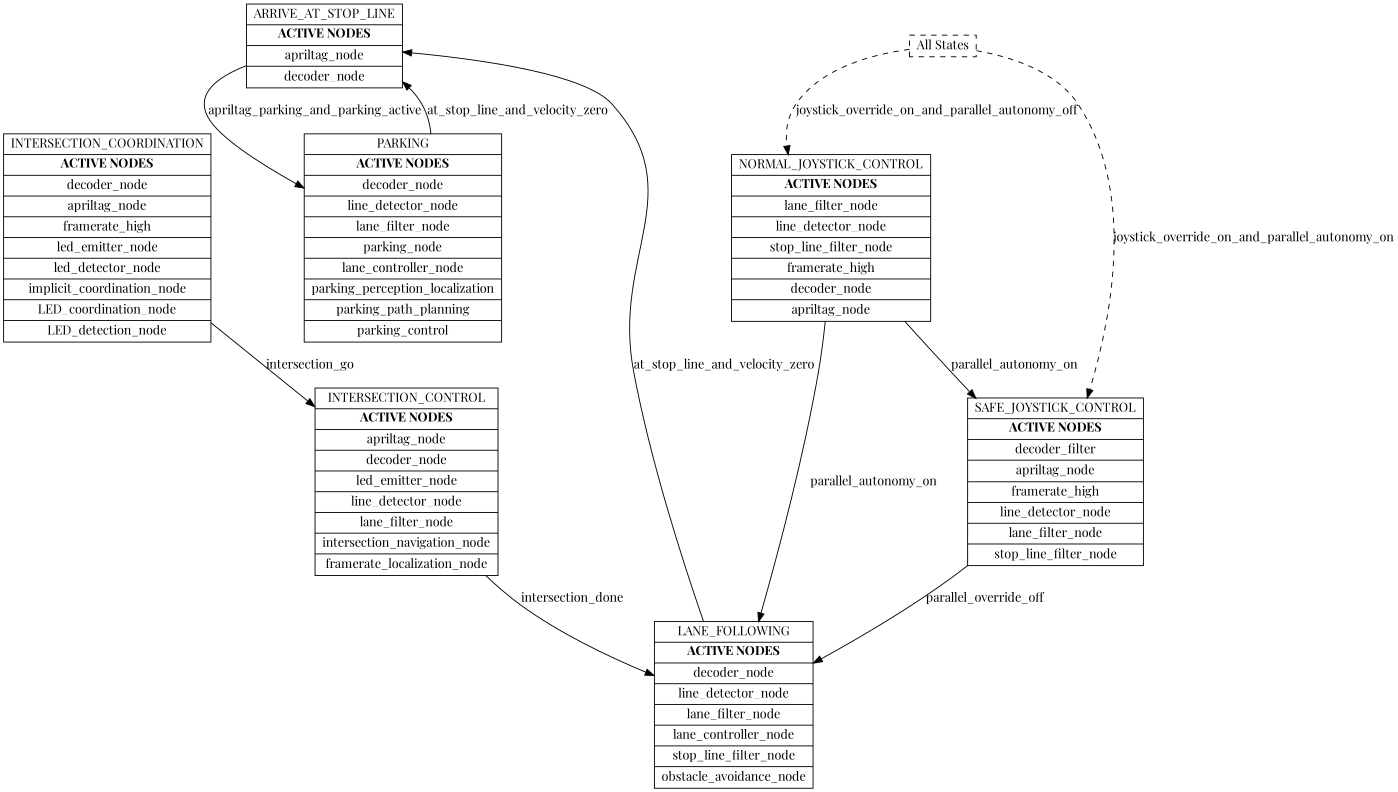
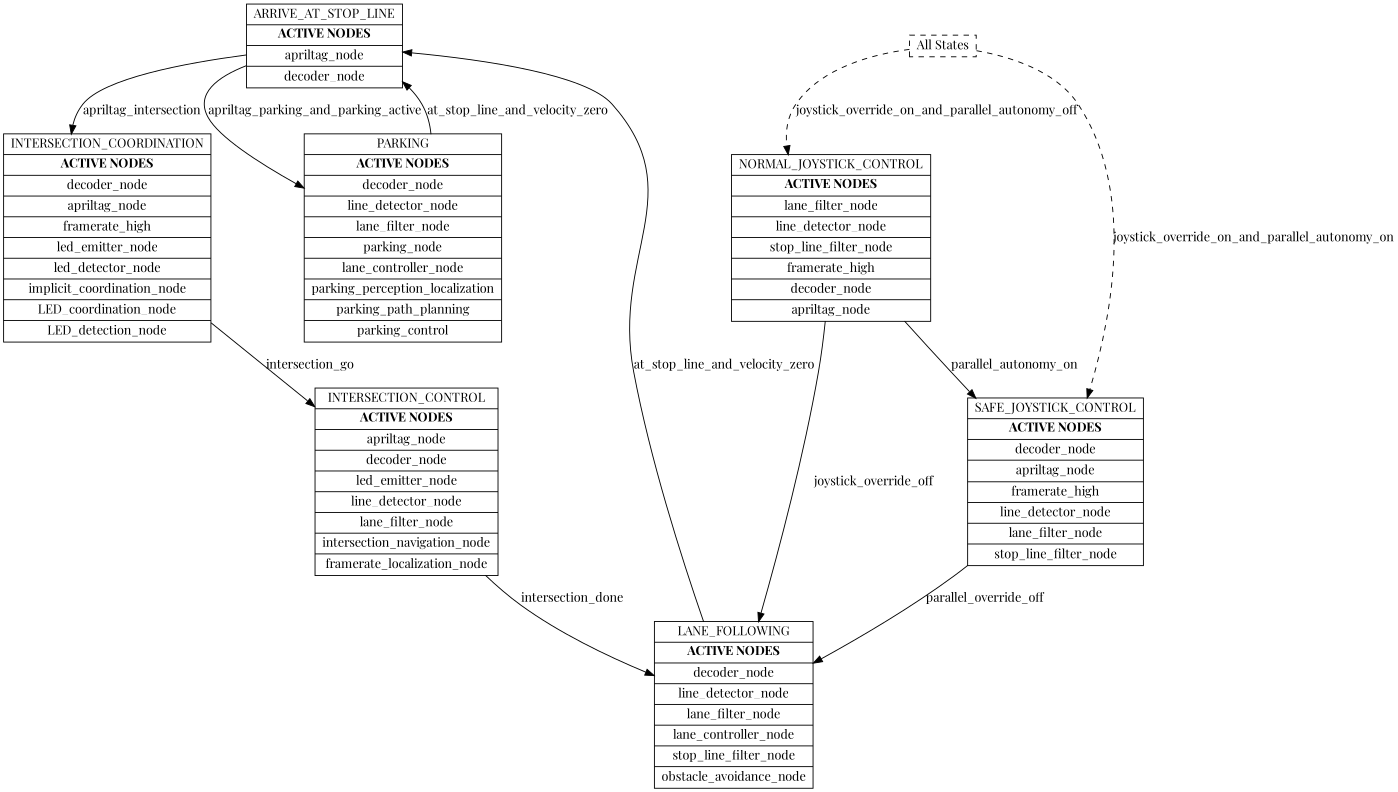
none -> (150, 73)
(1056, 449) -> (1056, 449)
(874, 482) -> (874, 482)
